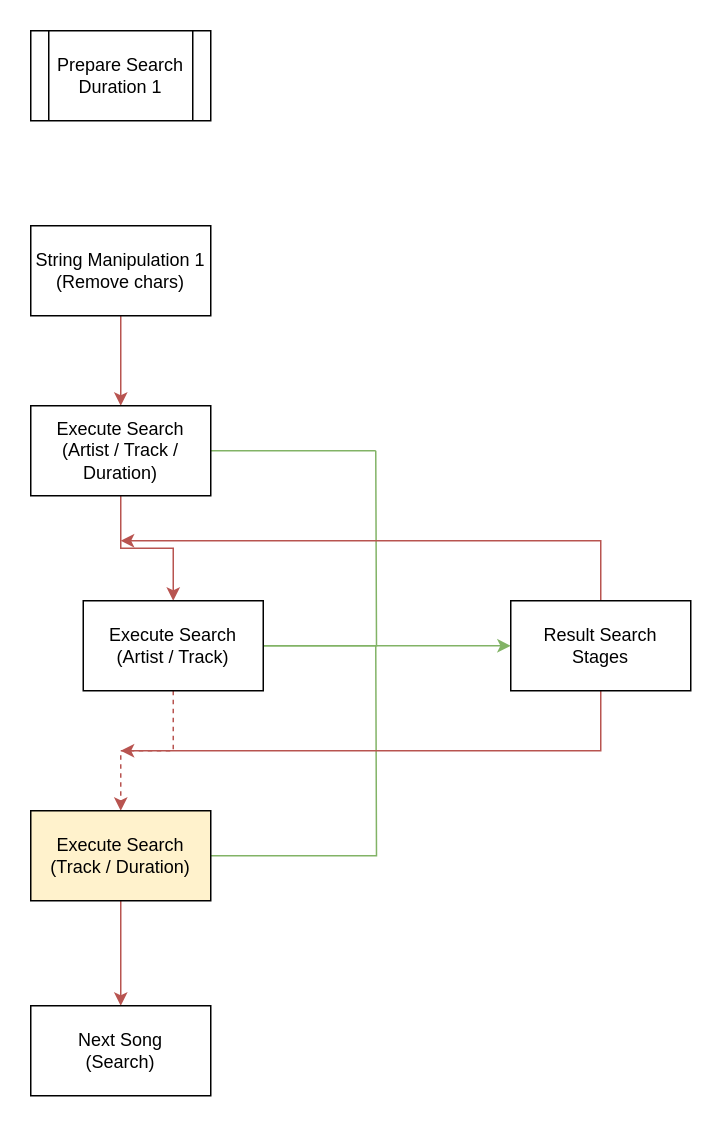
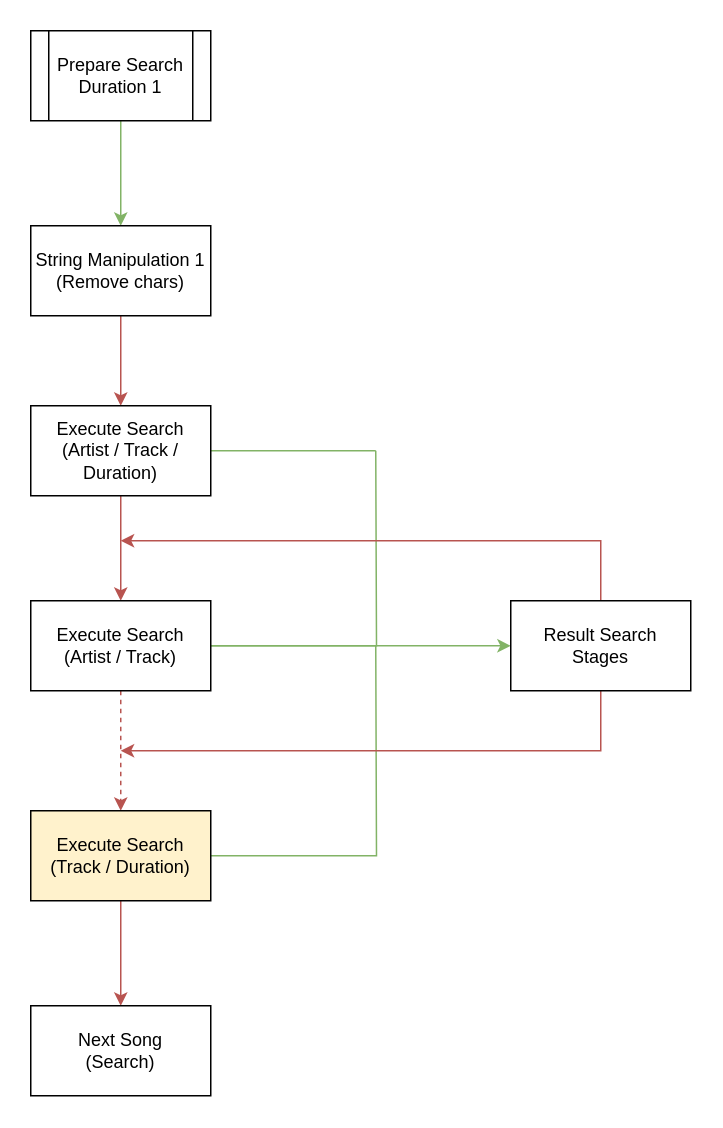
none -> (121, 168)
(173, 646) -> (121, 646)
